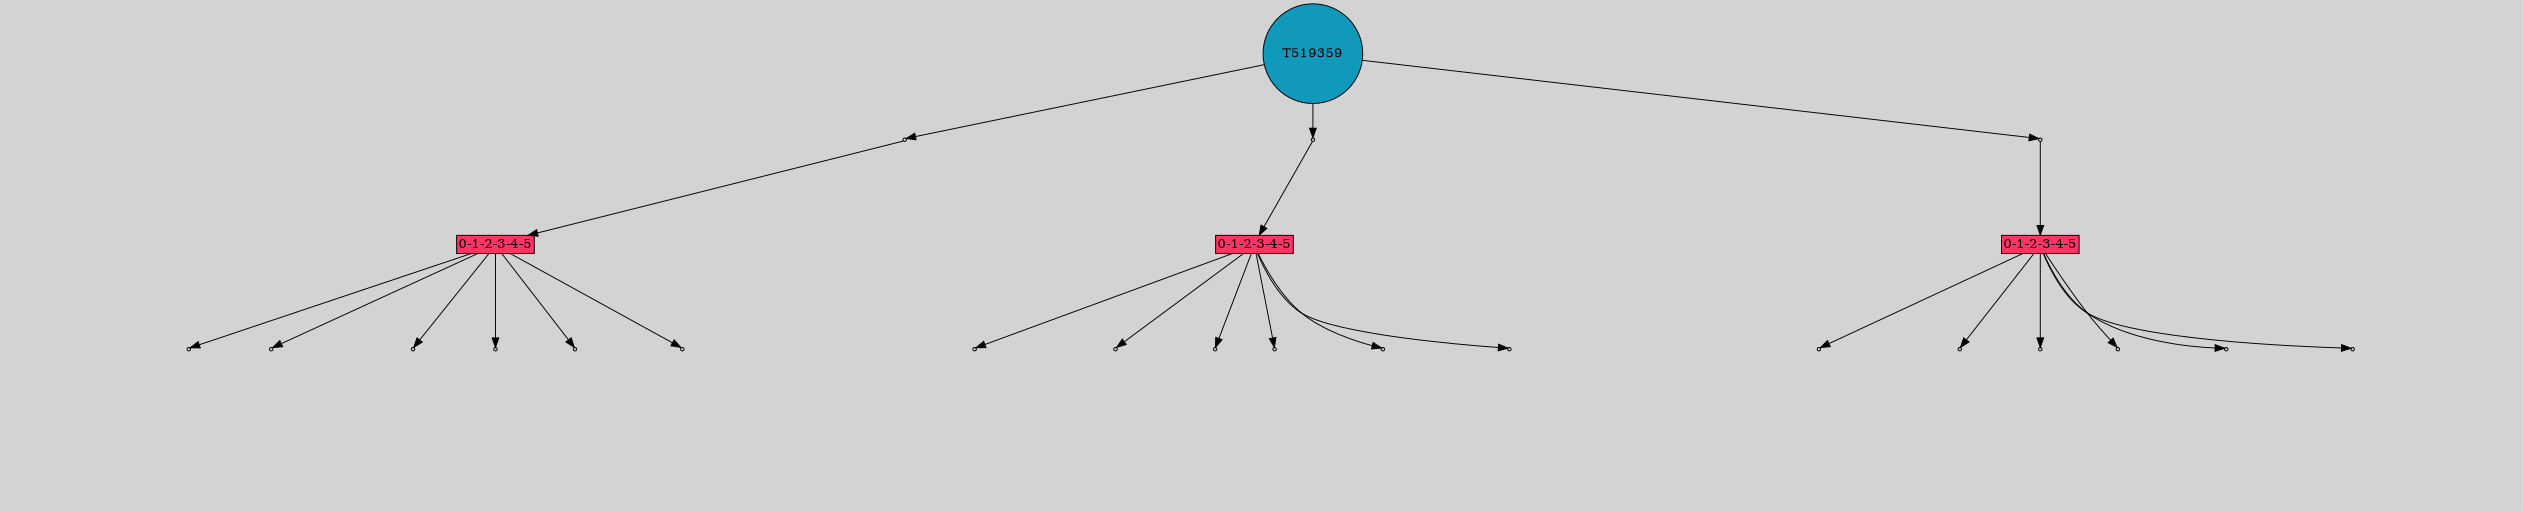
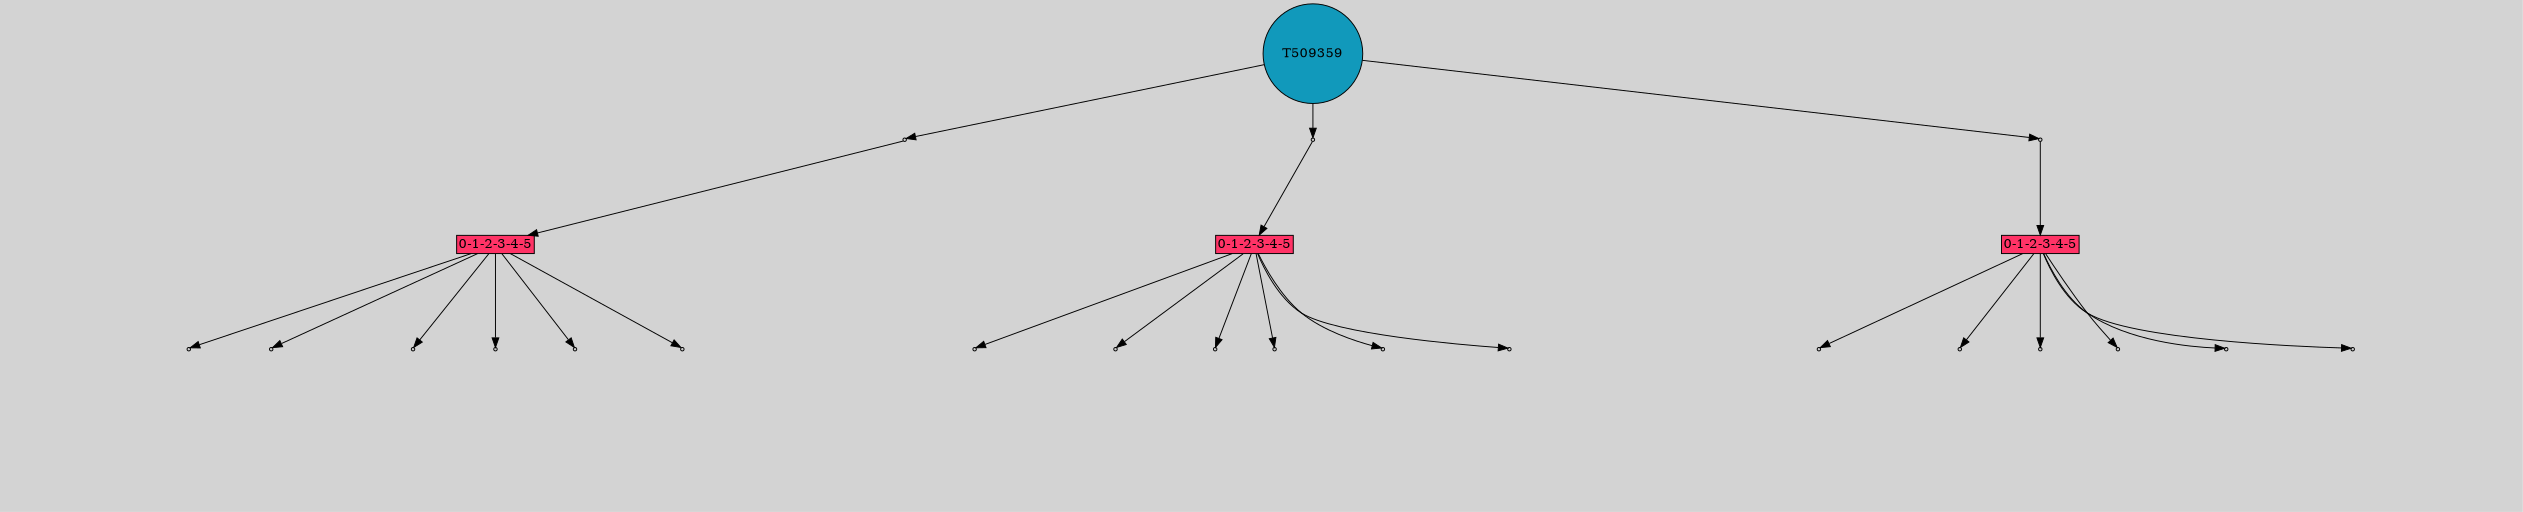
(1313, 54) -> (1313, 54)
